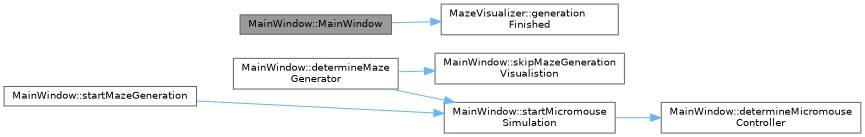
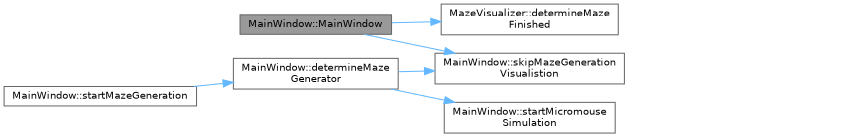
(530, 19) -> (530, 19)
none -> (404, 43)
(315, 107) -> (208, 85)
(761, 118) -> none
